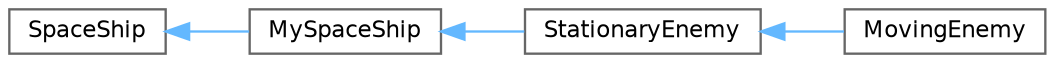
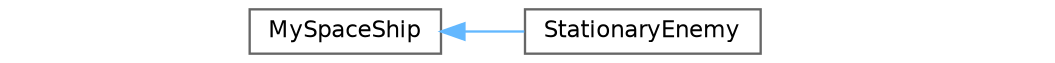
(88, 32) -> none
(945, 32) -> none
